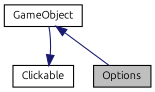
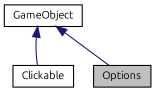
(50, 41) -> (36, 52)
